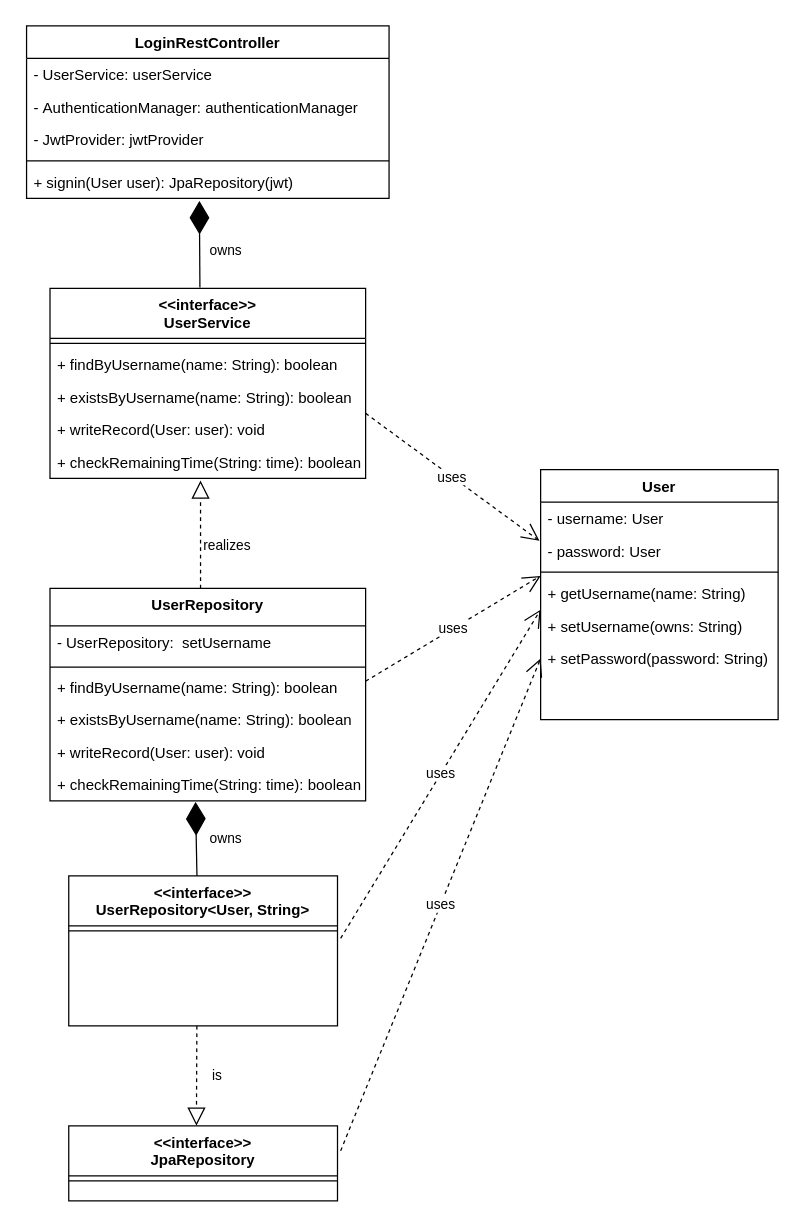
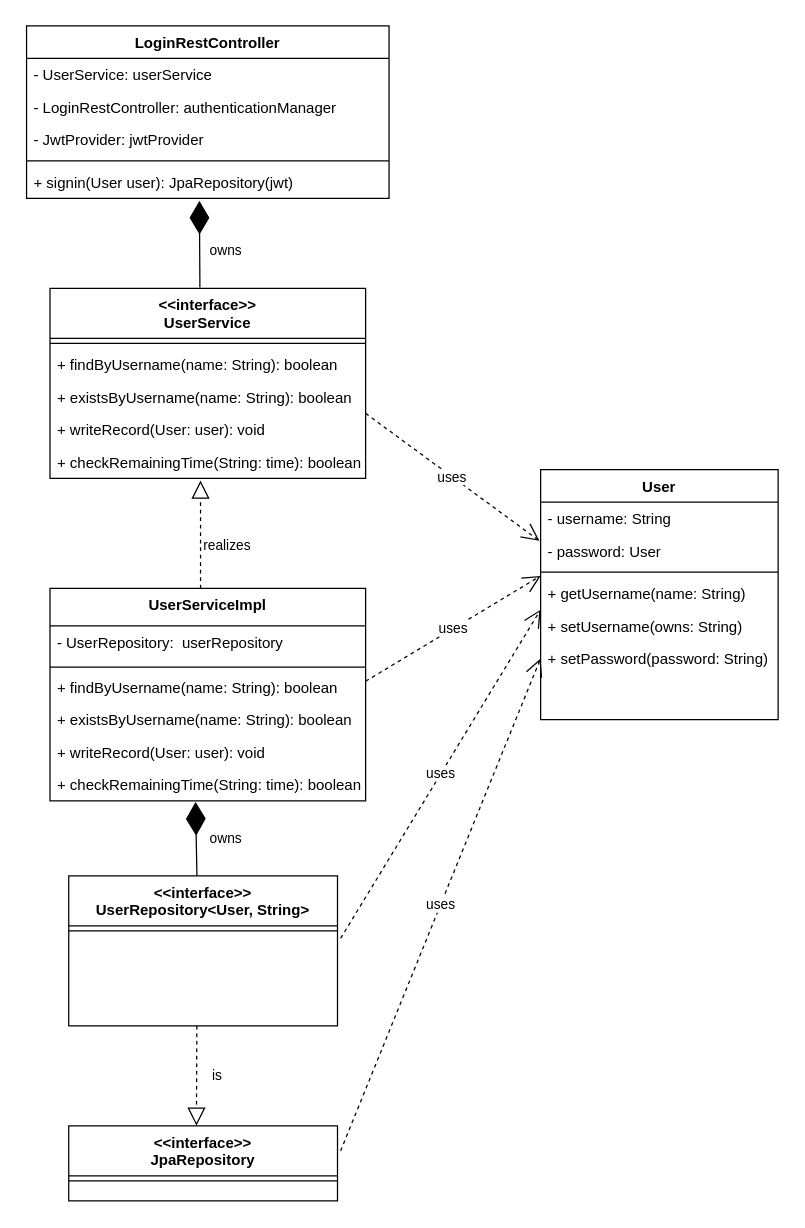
(215, 108) -> (205, 108)
(609, 519) -> (615, 519)
(207, 605) -> (207, 605)
(175, 643) -> (186, 643)
